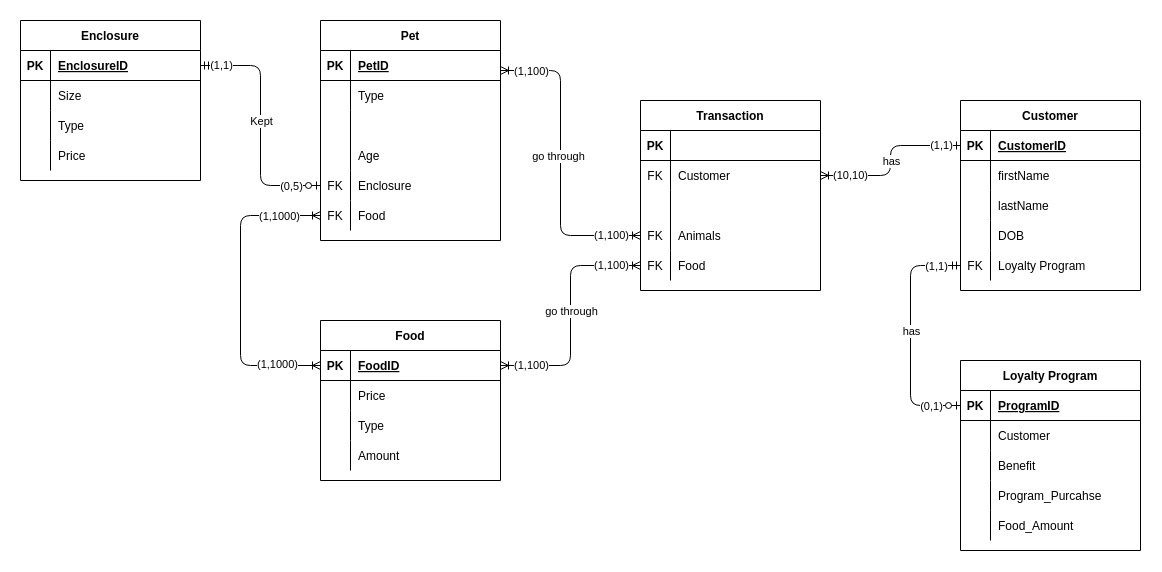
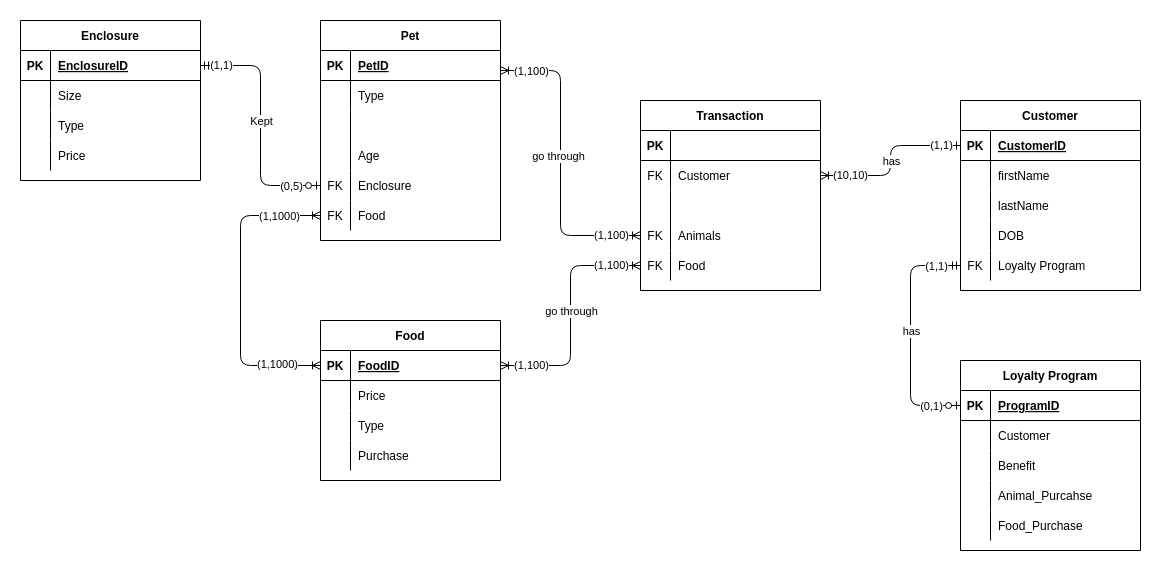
(378, 456) -> (385, 456)
(1052, 496) -> (1045, 496)
(1035, 526) -> (1042, 526)
